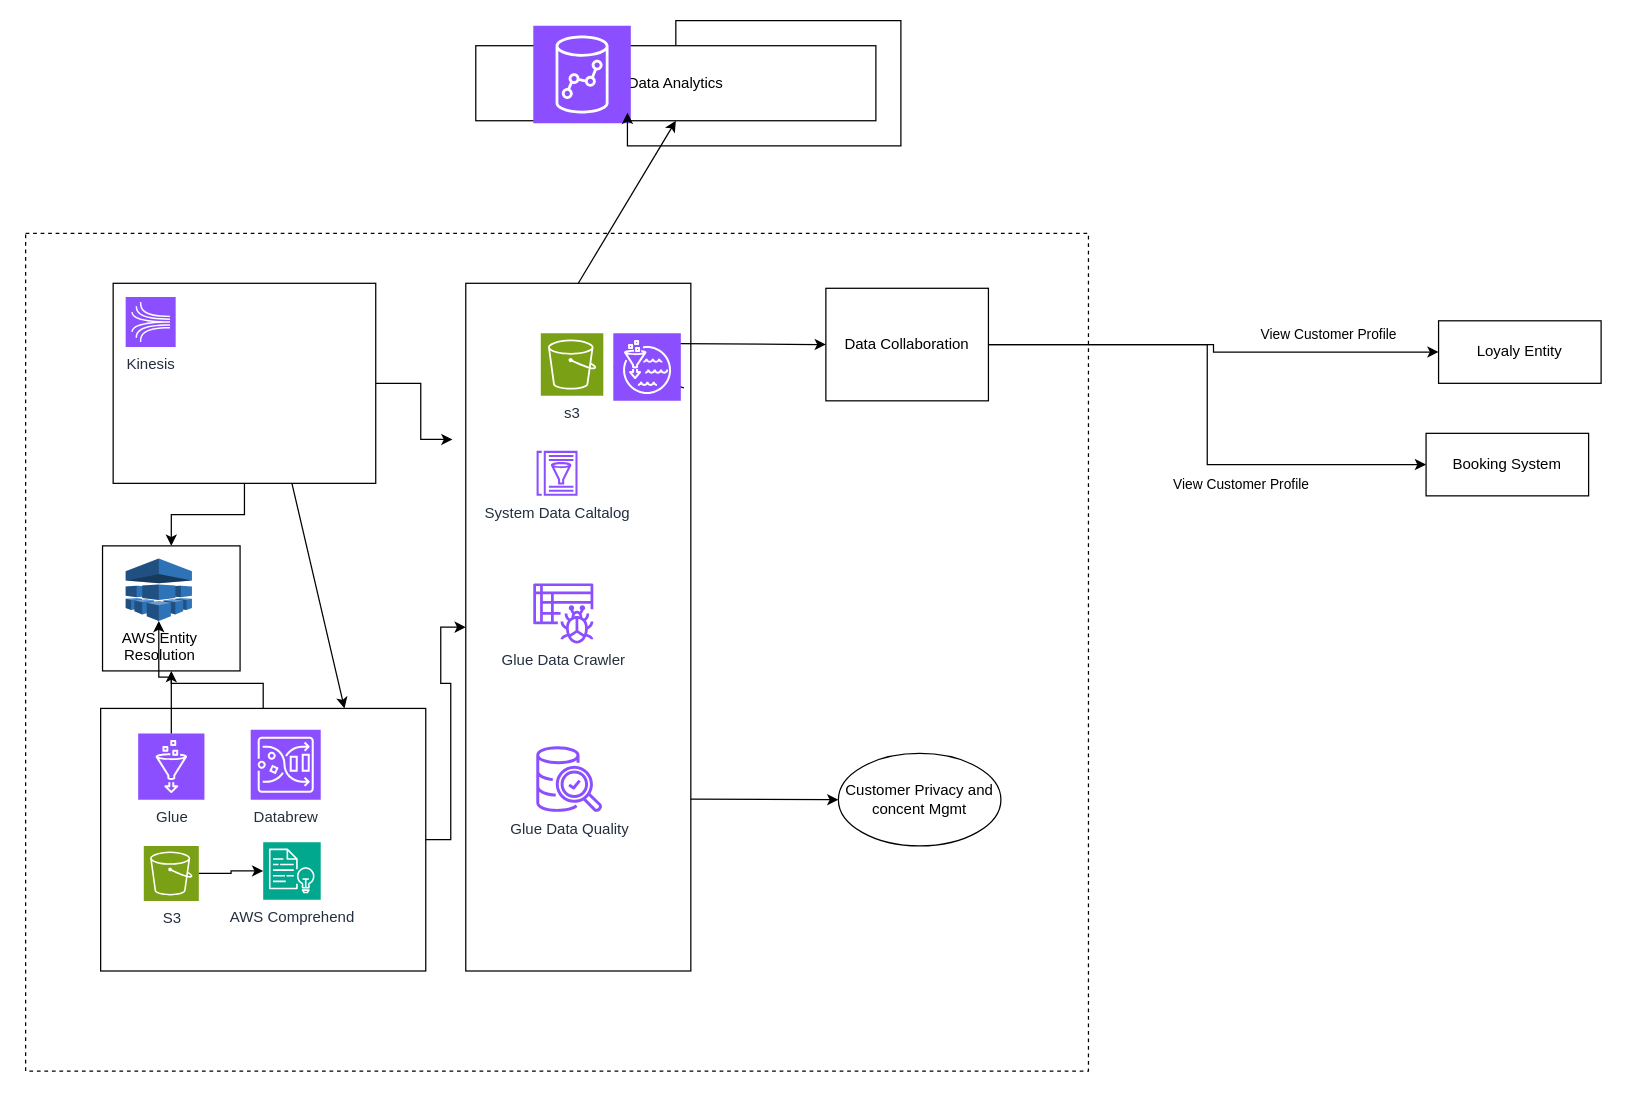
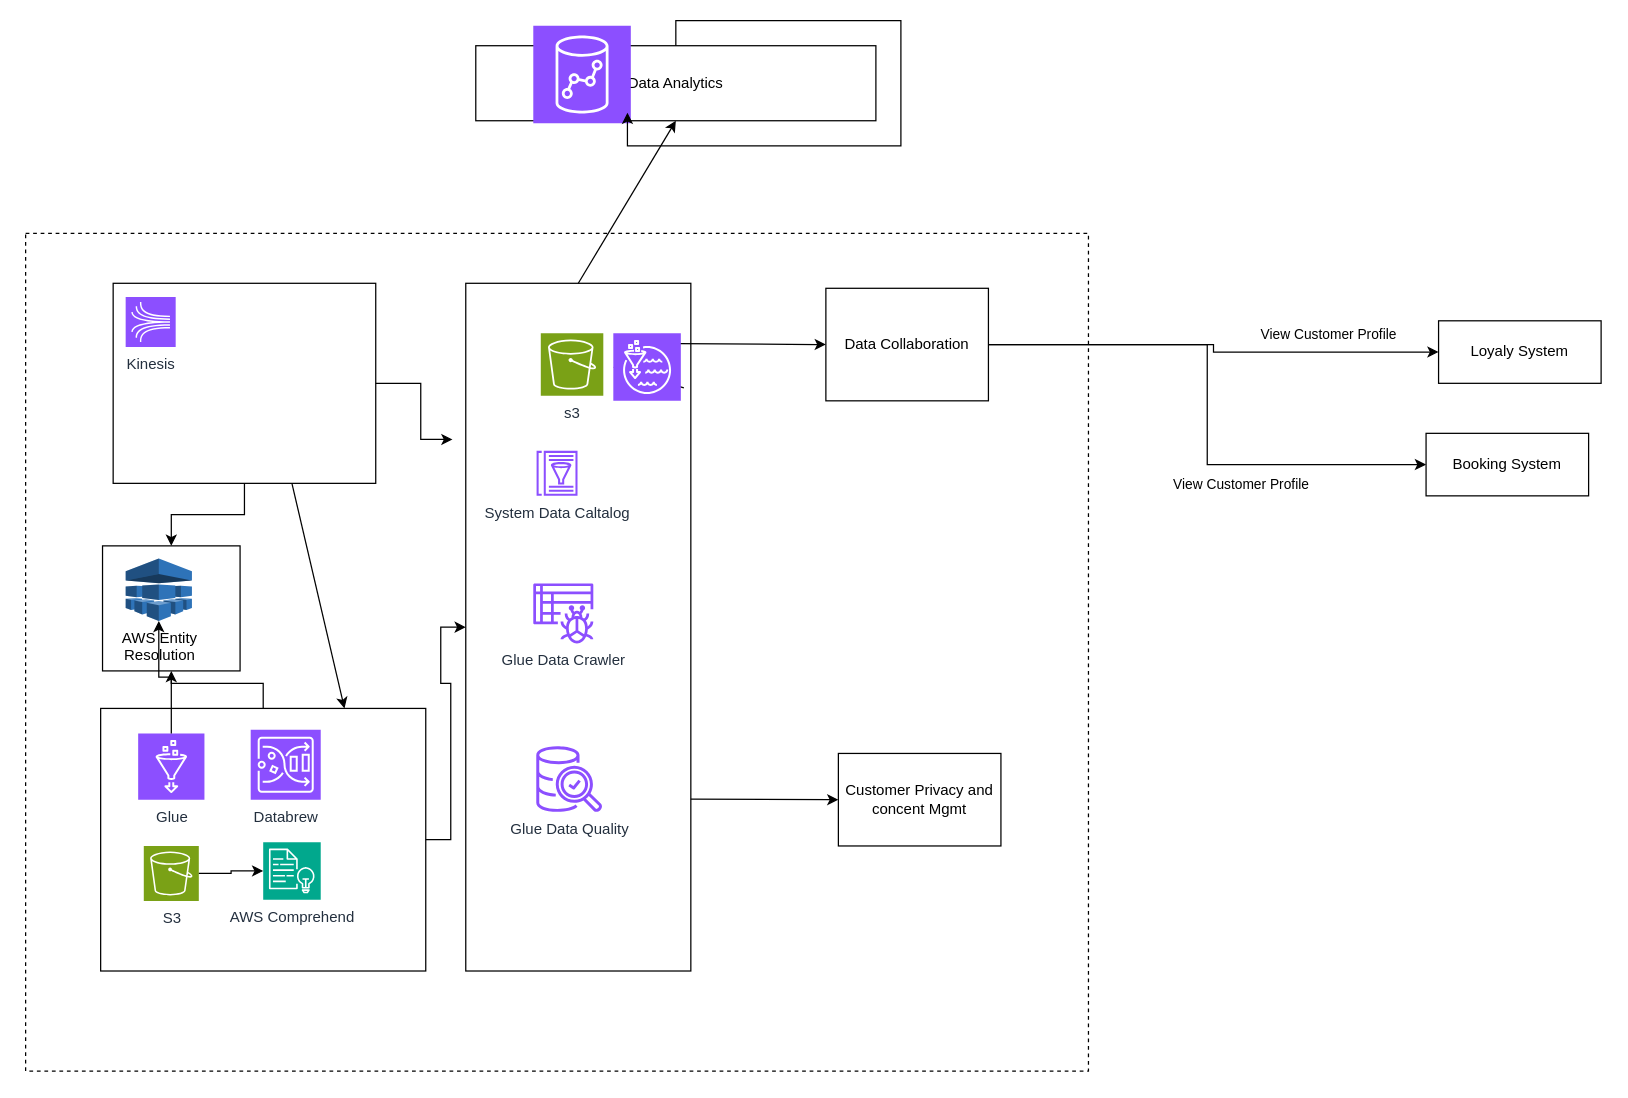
(1519, 352) -> (1519, 352)
(919, 799) -> (919, 799)
